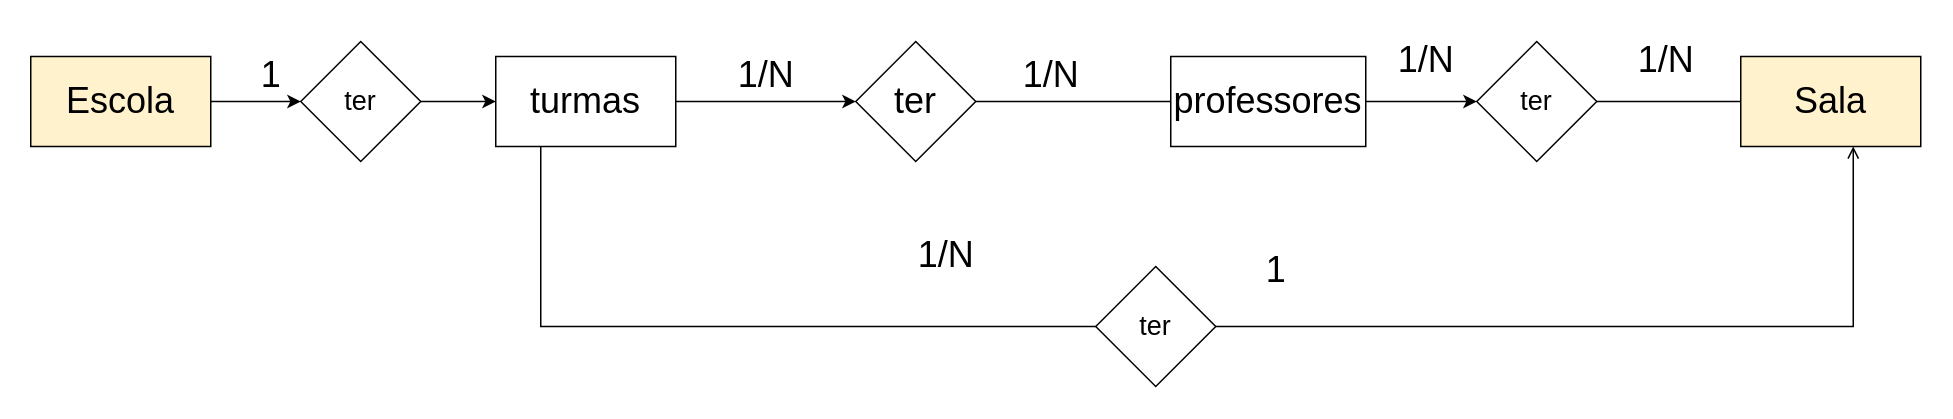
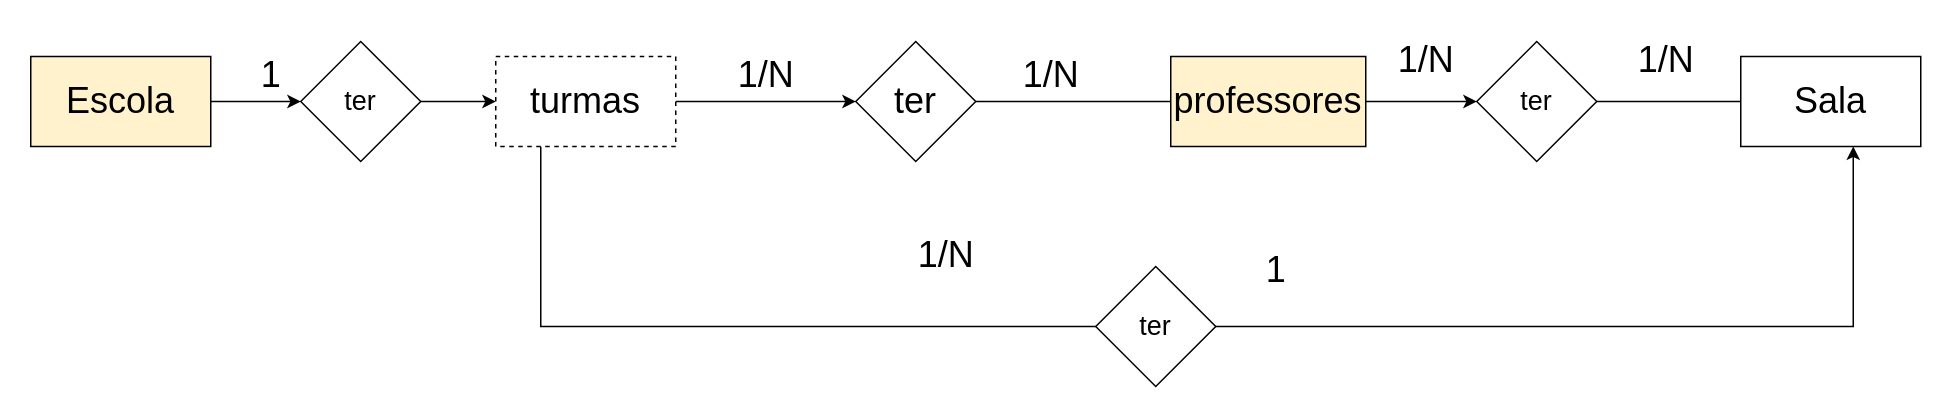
(586, 101) -> (586, 101)
(1268, 101) -> (1268, 101)
(1831, 101) -> (1831, 101)
(1853, 155) -> (1853, 158)
